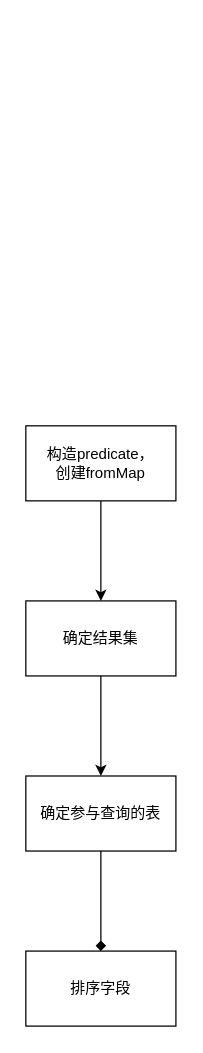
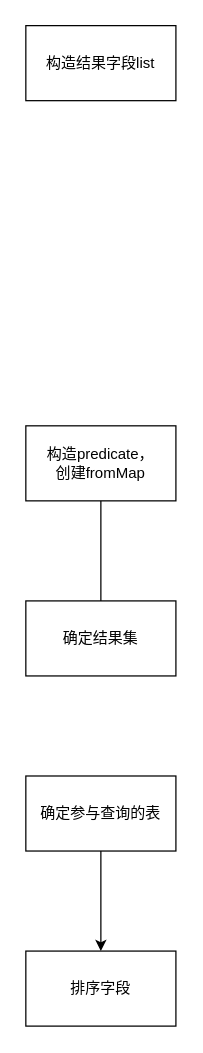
none -> (101, 63)
(101, 591) -> (101, 594)
(101, 722) -> none
(101, 940) -> (101, 941)
